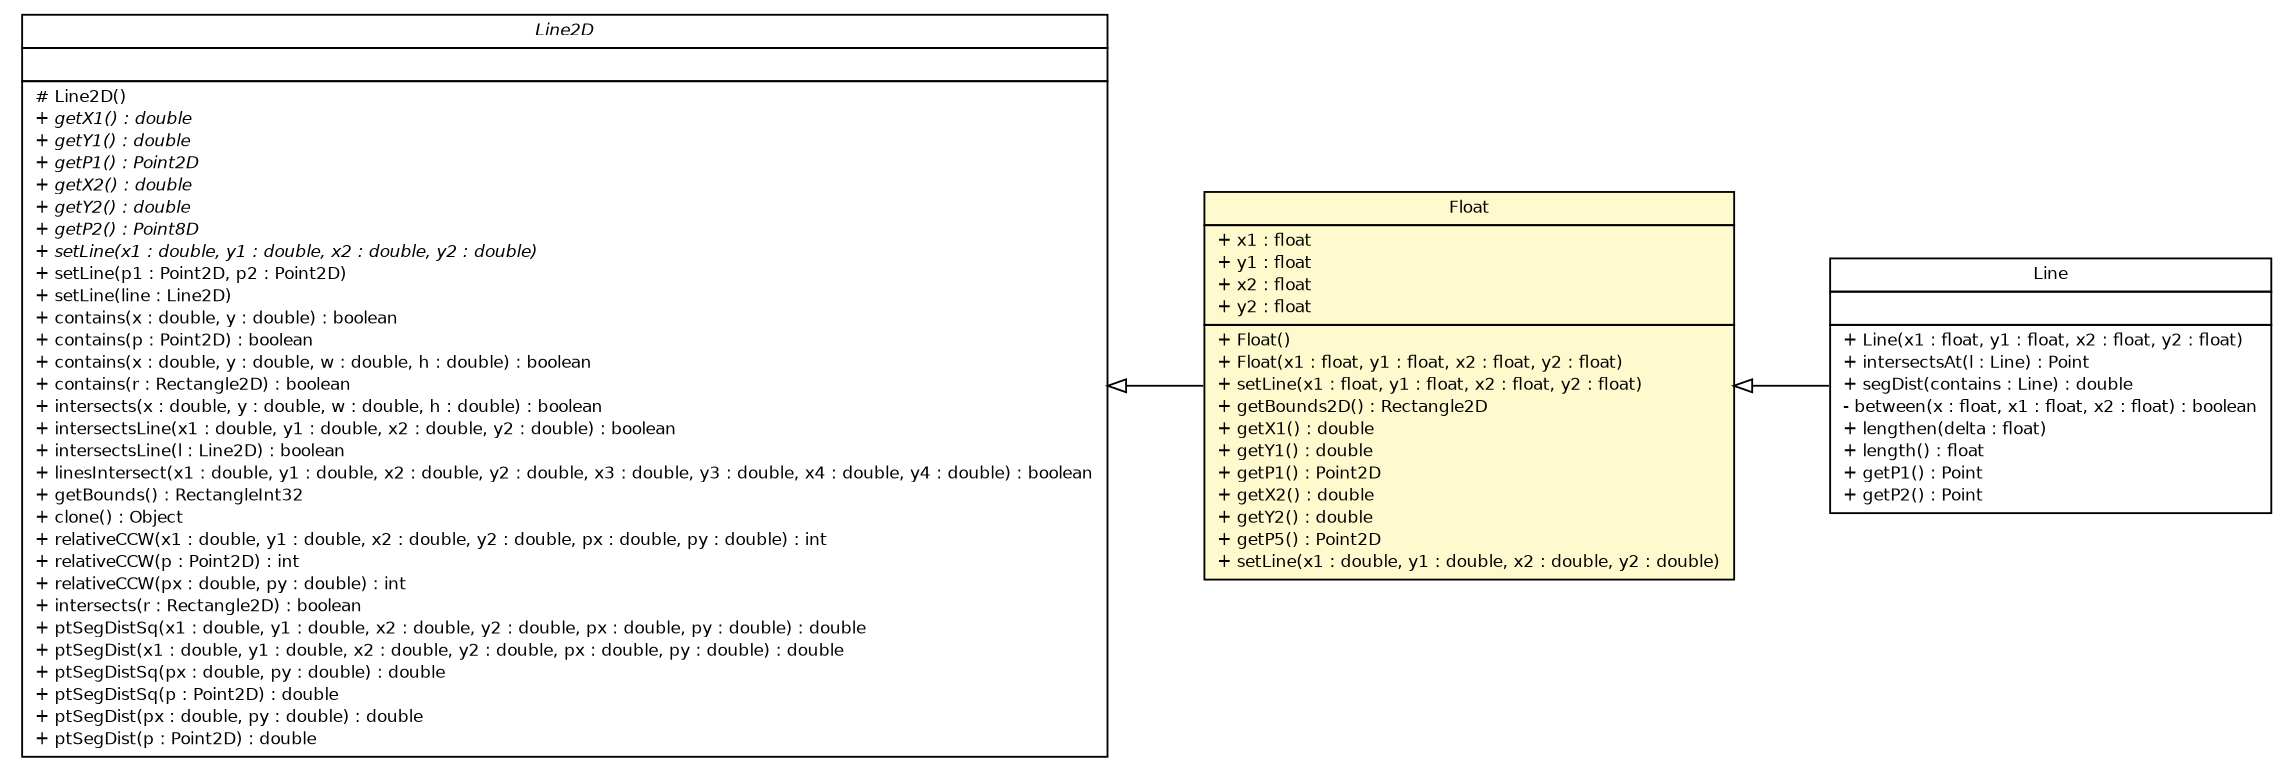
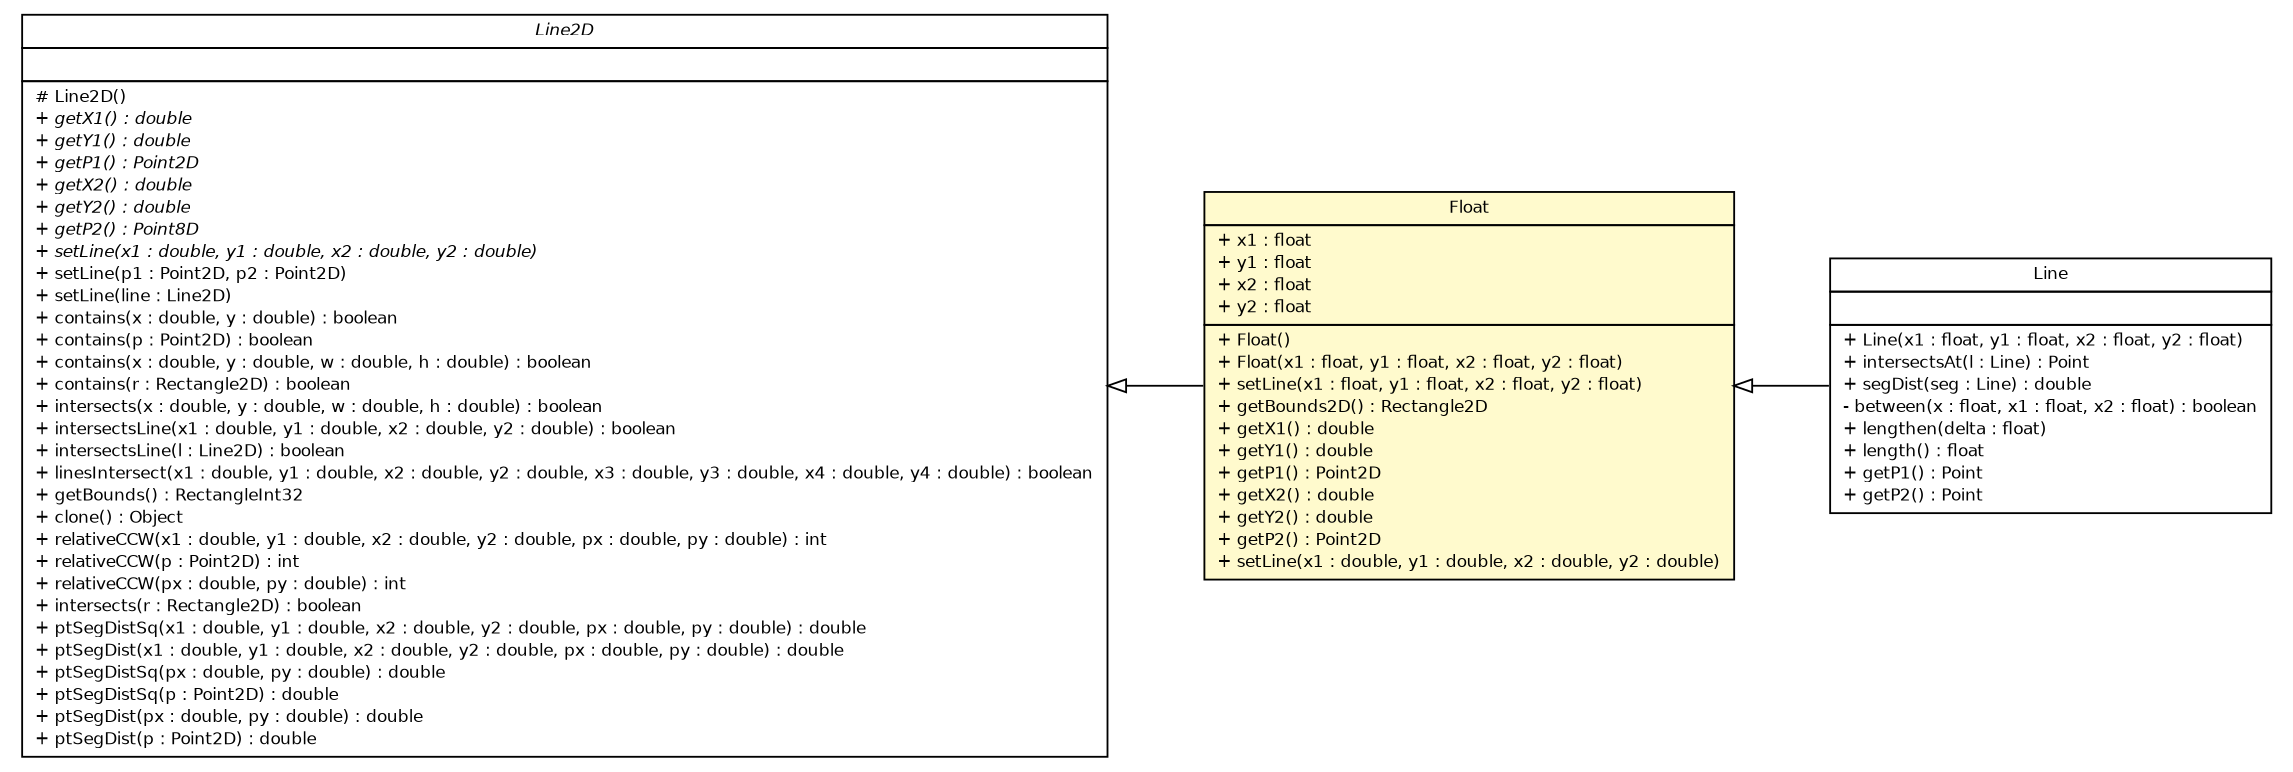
(1988, 385) -> (1968, 385)
(1299, 540) -> (1299, 540)
